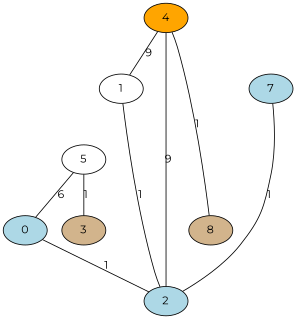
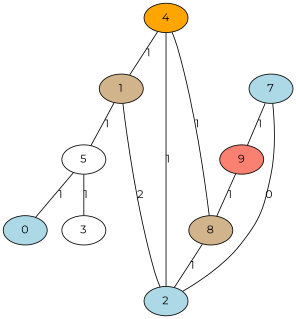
(149, 53) -> (149, 53)
(121, 89) -> (121, 89)
none -> (102, 124)
(168, 160) -> (168, 160)
none -> (242, 160)
(61, 195) -> (61, 195)
(141, 195) -> (141, 195)
(269, 195) -> (269, 195)
(84, 230) -> (84, 230)
(96, 266) -> (188, 266)
